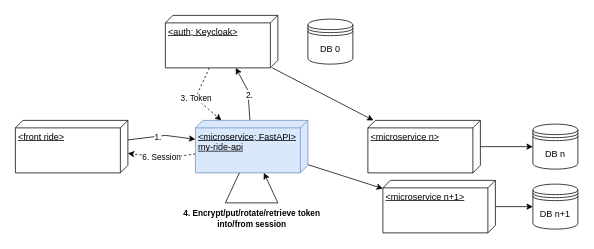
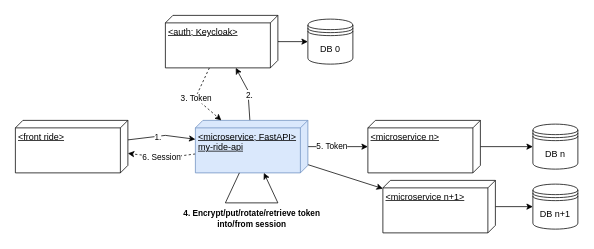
(320, 93) -> (290, 42)
none -> (335, 147)
